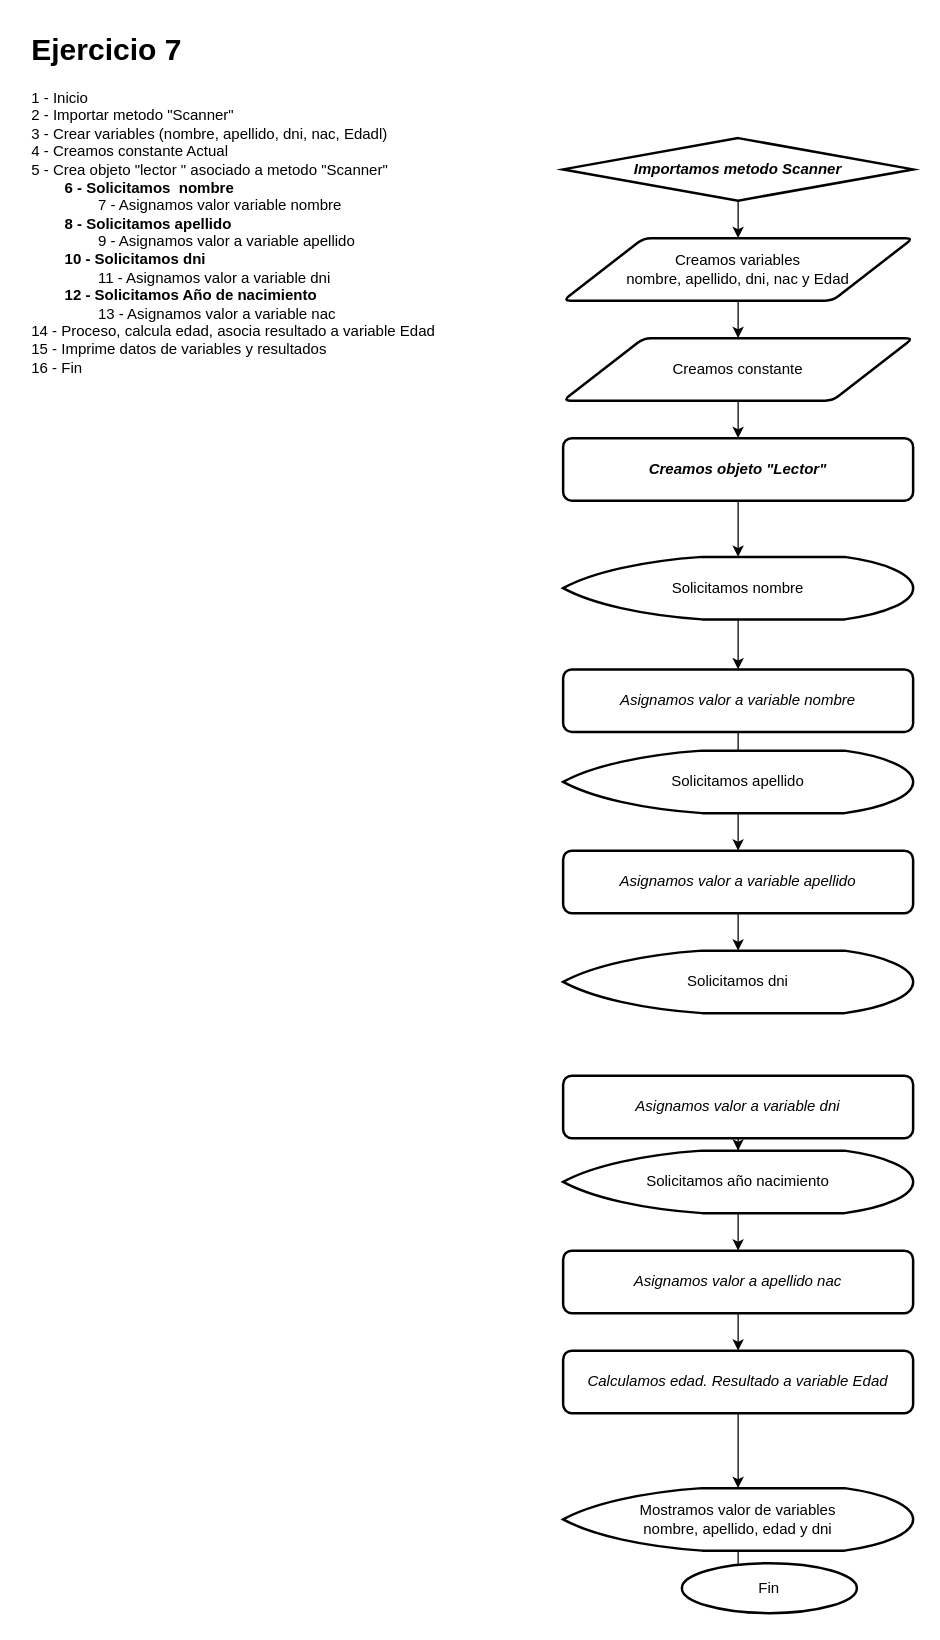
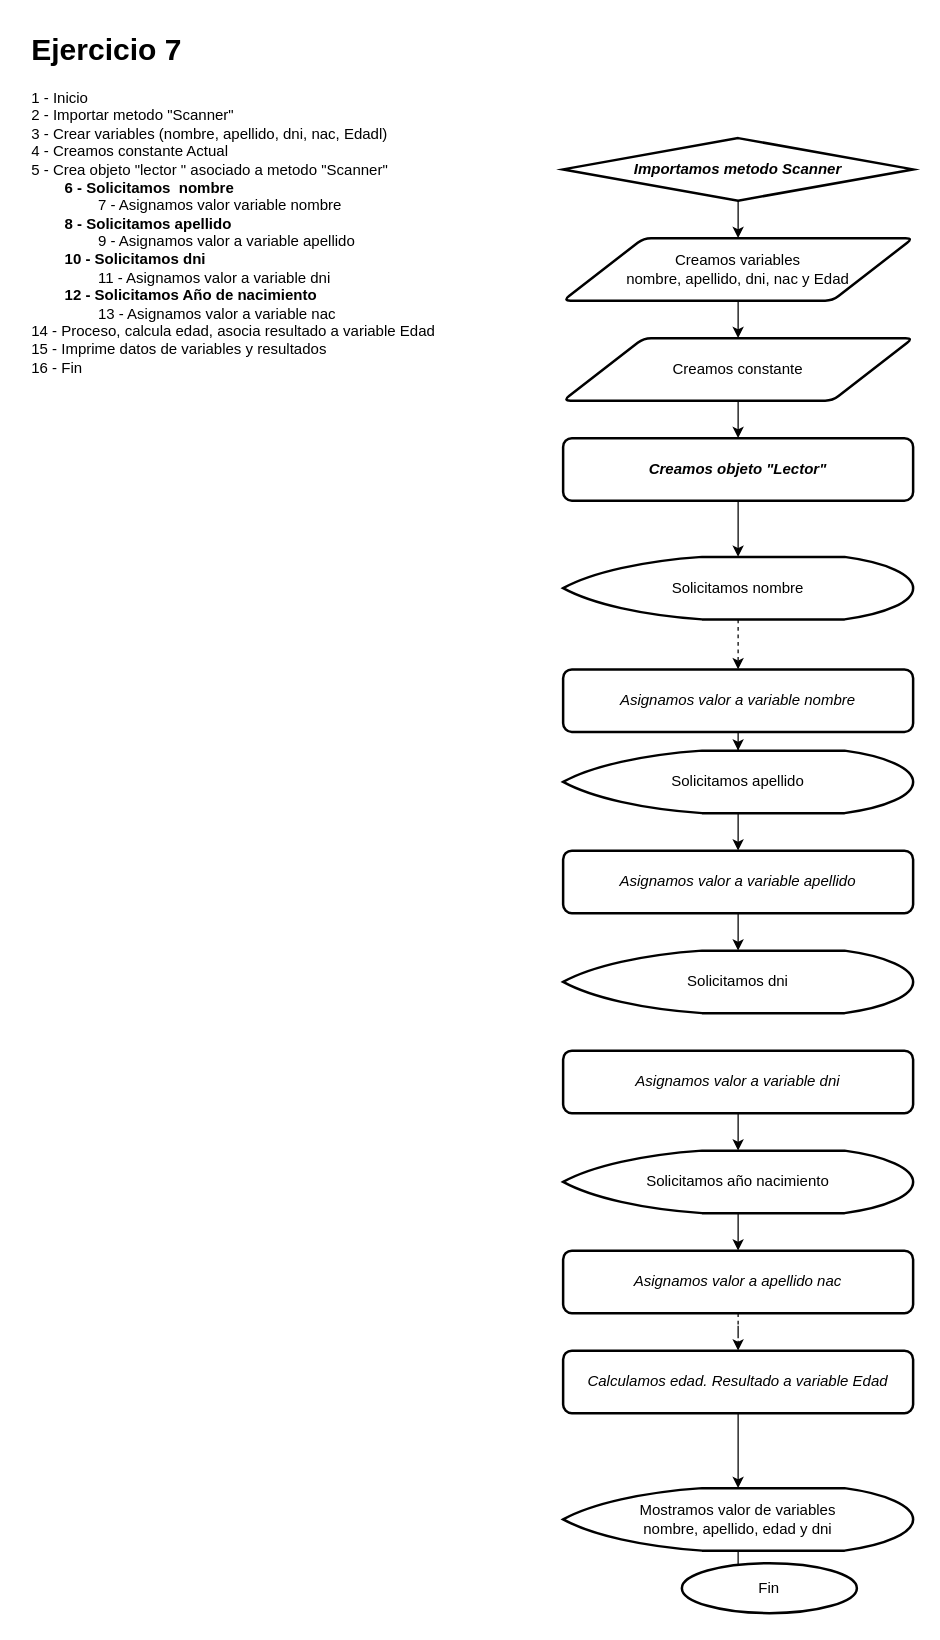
(738, 639) -> (738, 639)
(738, 744) -> (738, 741)
(738, 1107) -> (738, 1082)
(738, 1321) -> (738, 1321)
